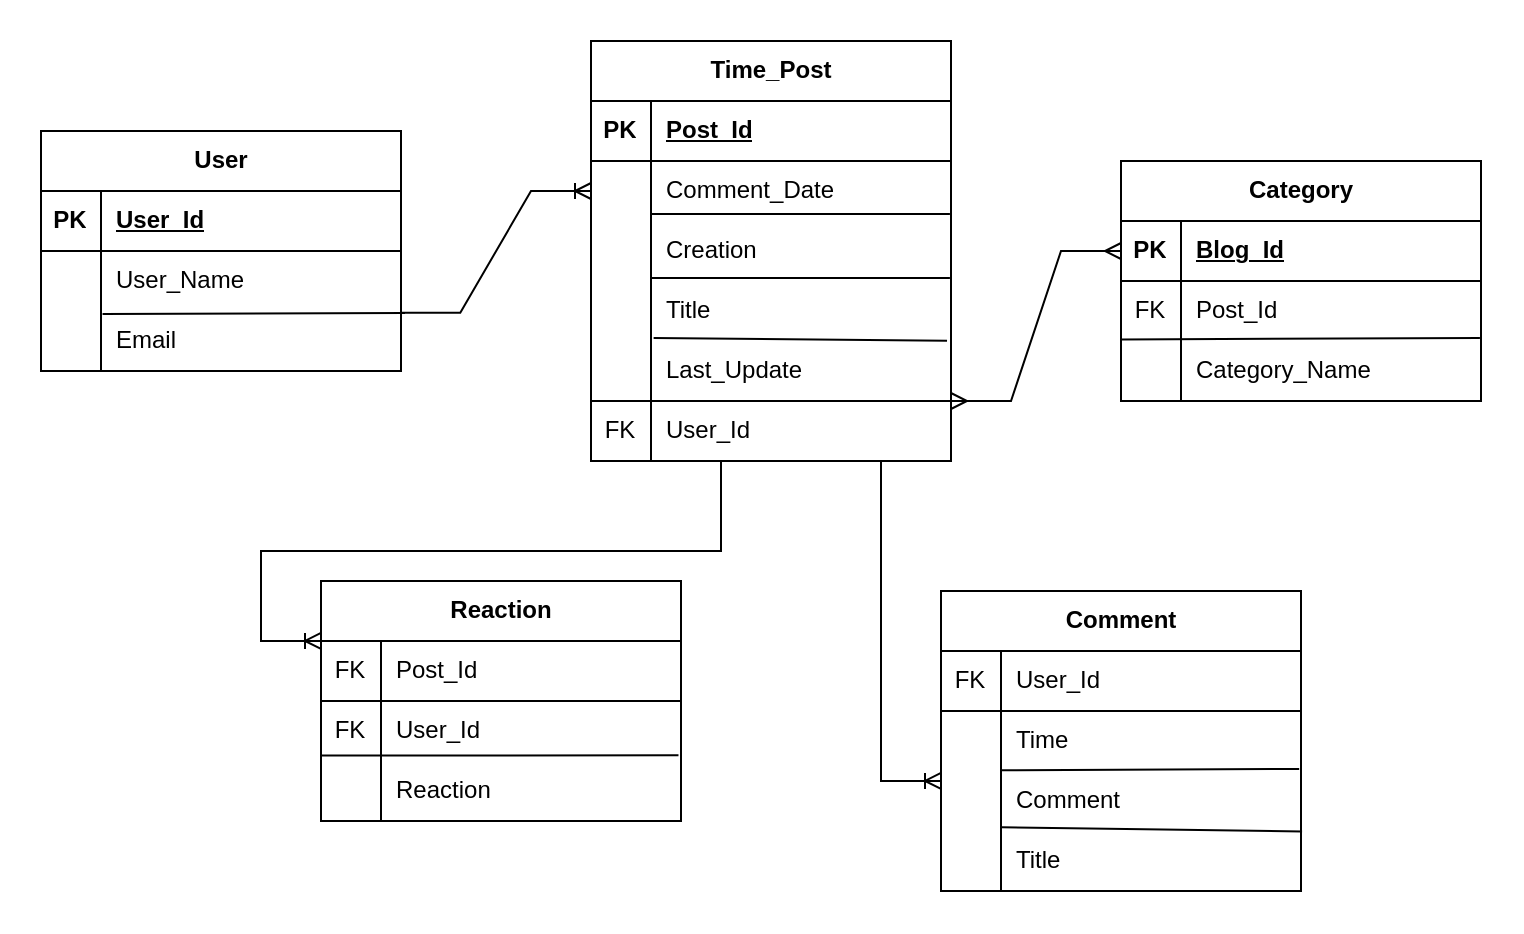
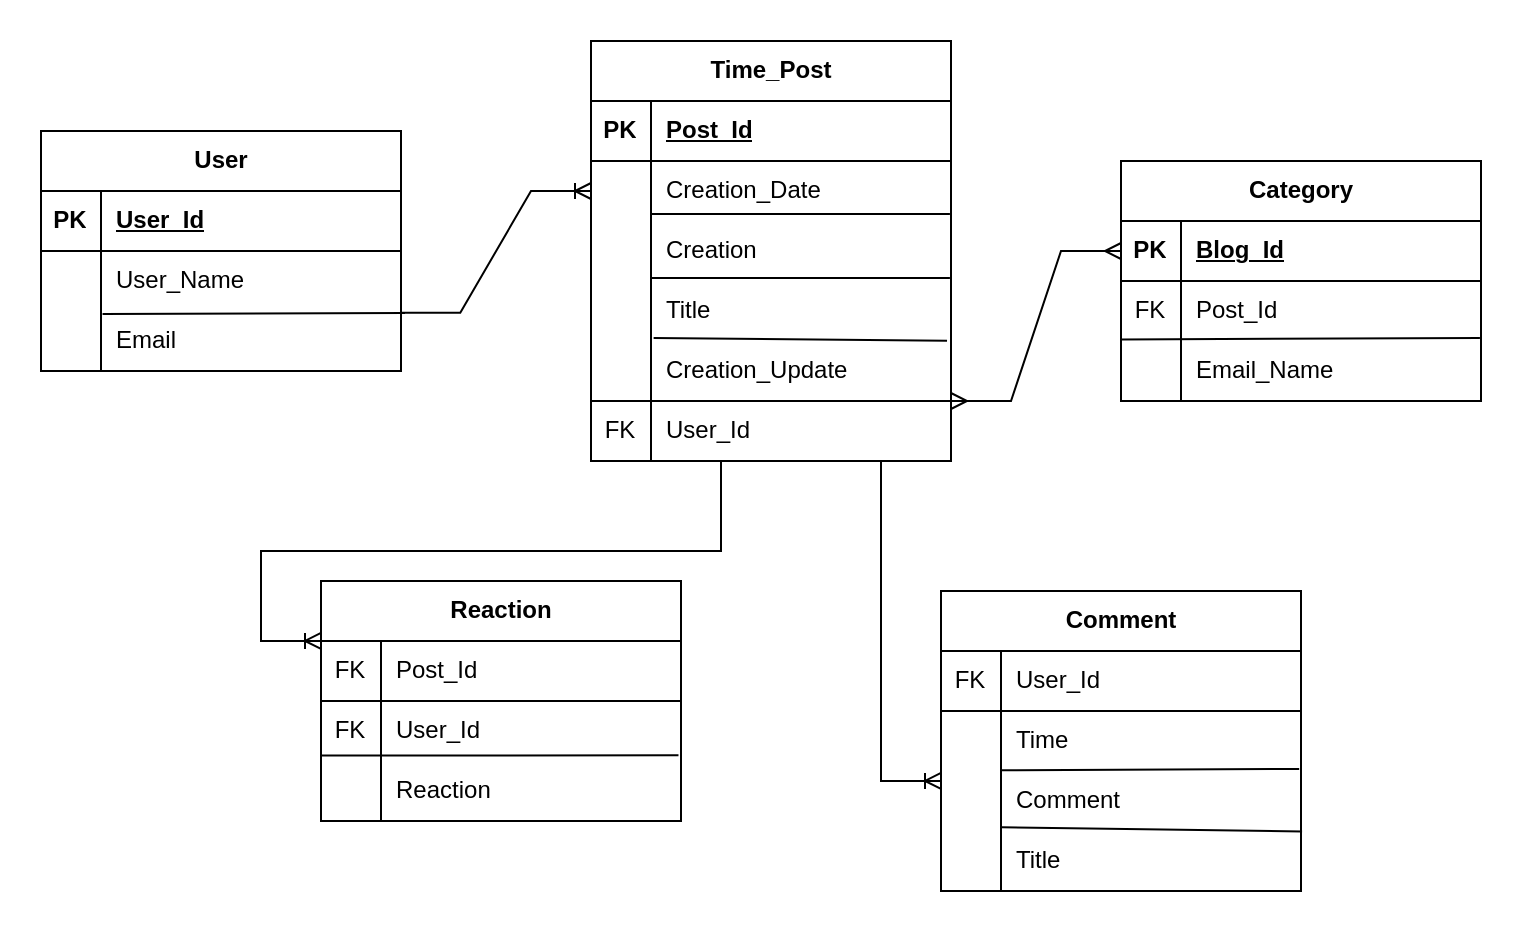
(748, 191) -> (751, 191)
(741, 371) -> (765, 371)
(1284, 371) -> (1258, 371)
